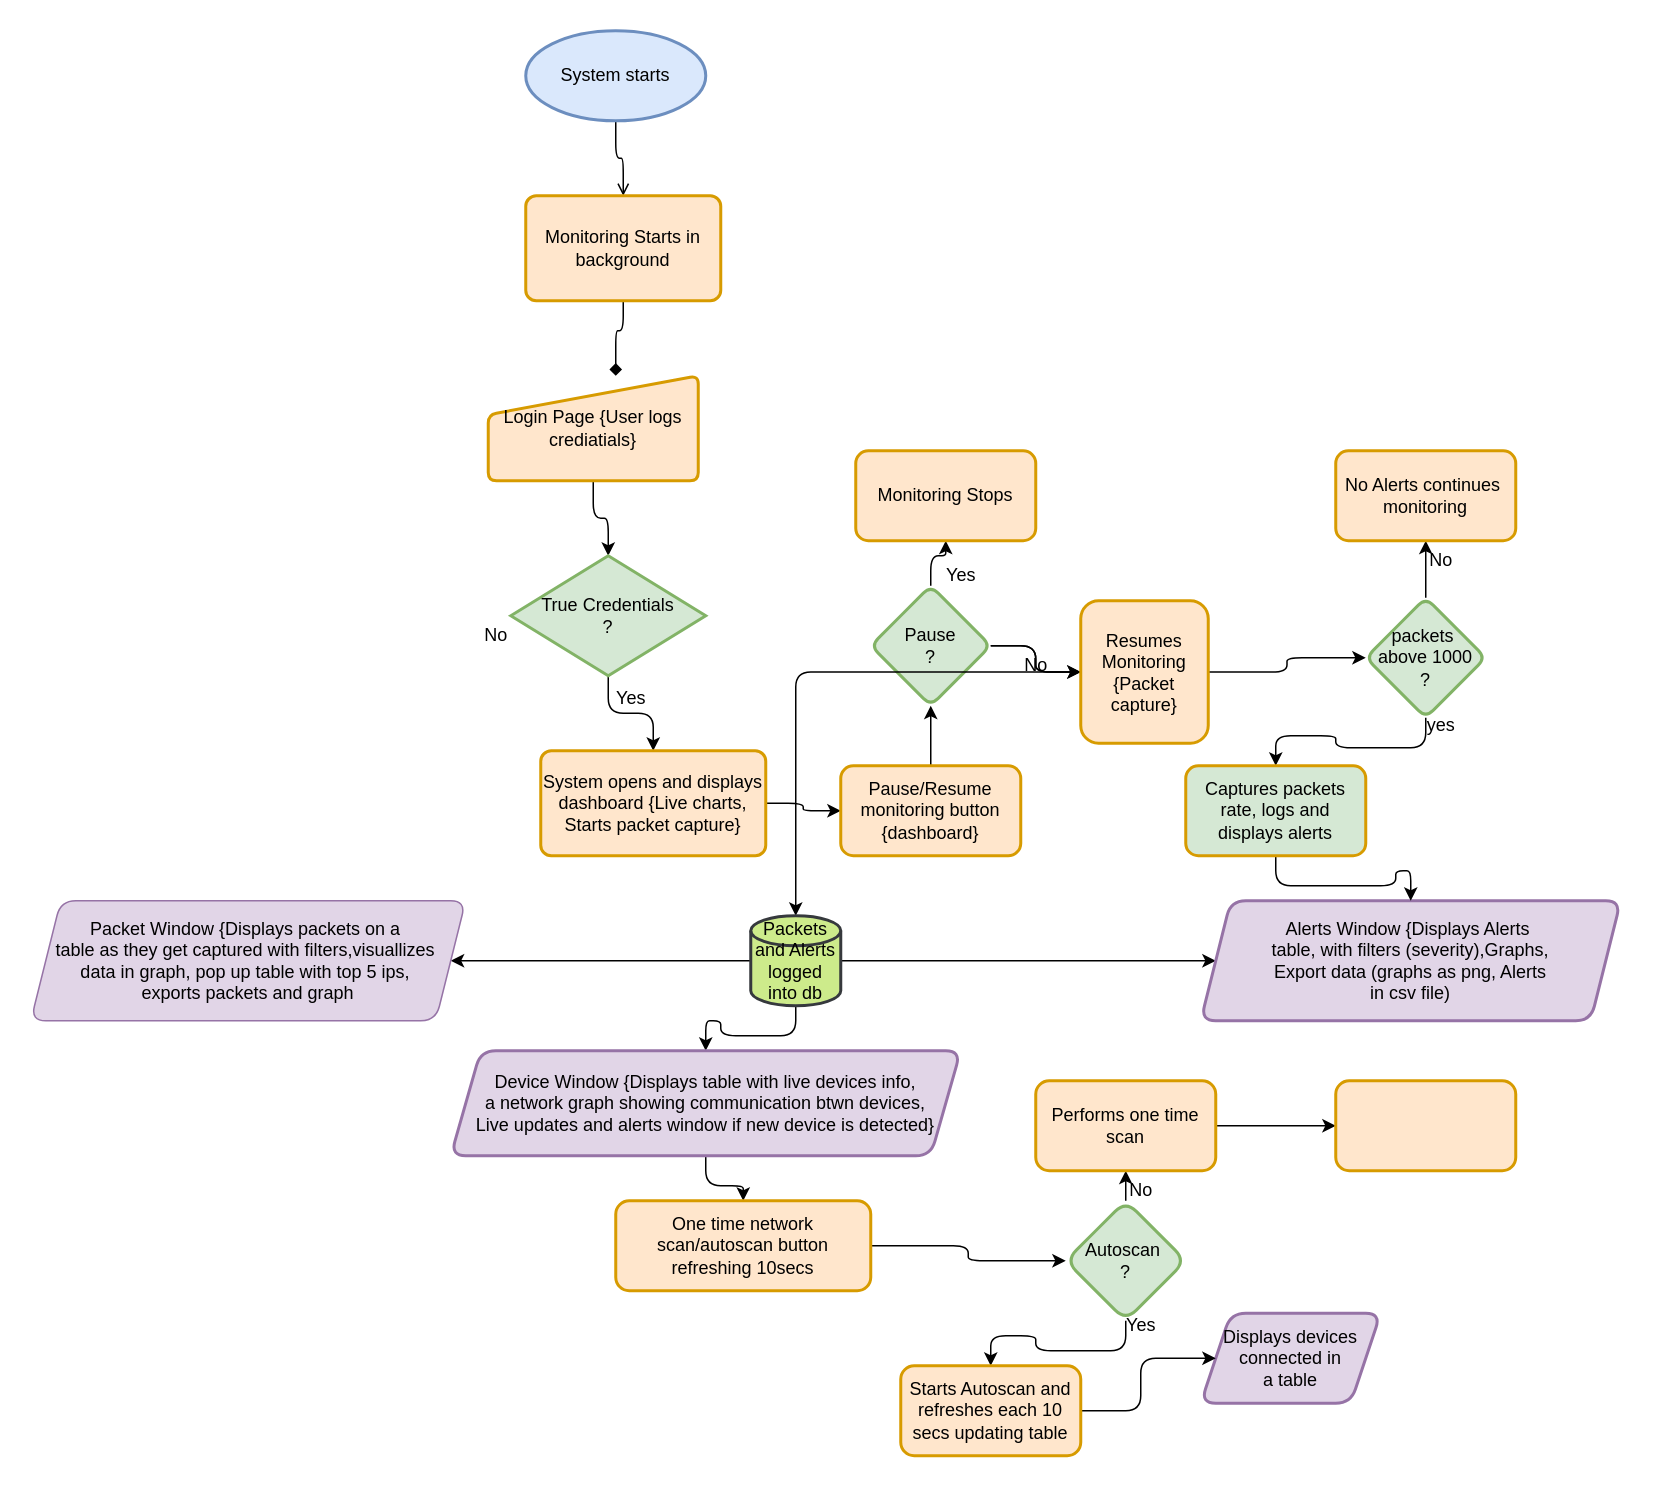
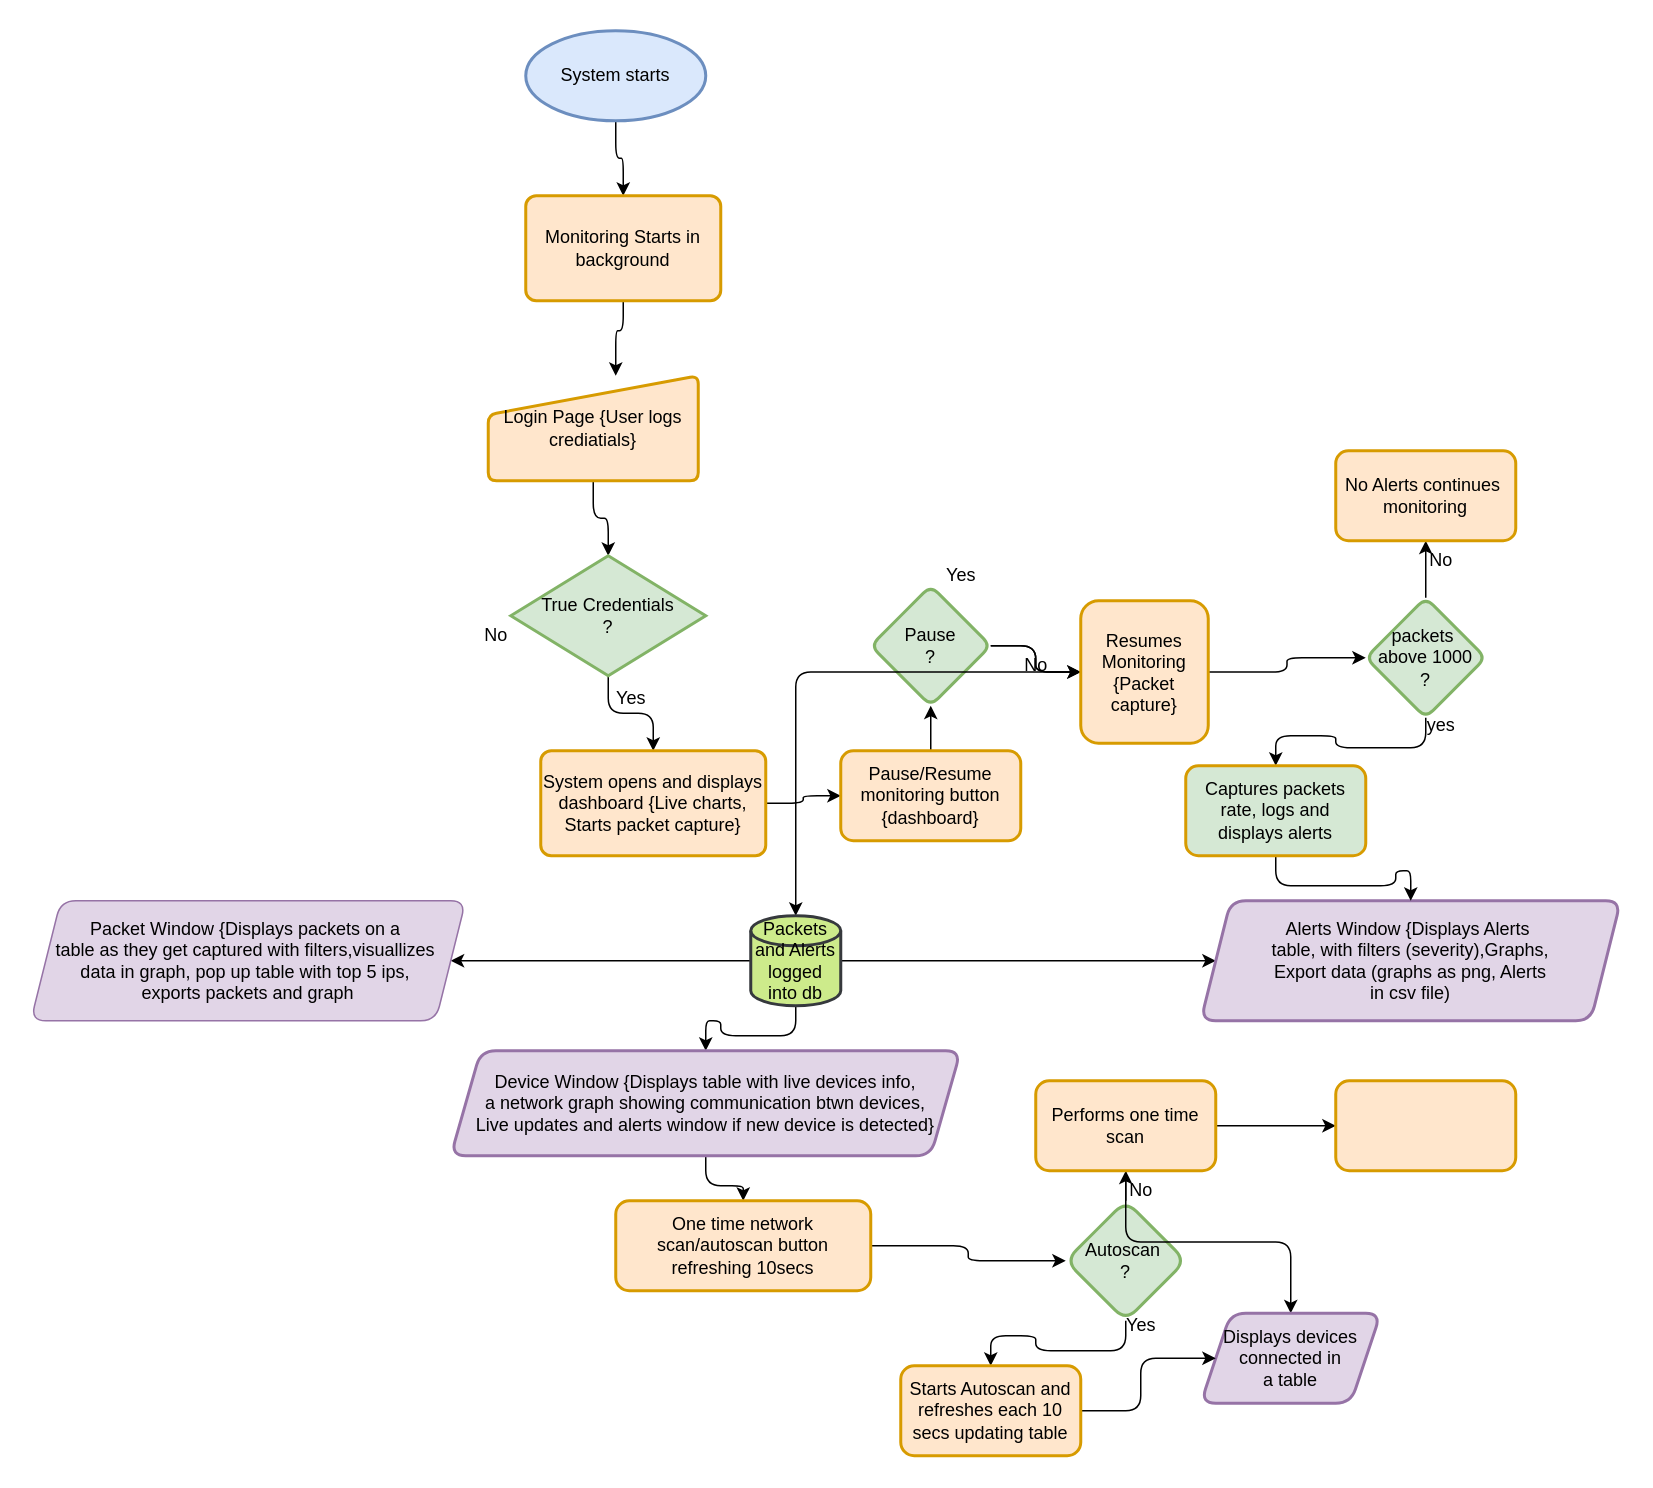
(623, 186) -> (623, 184)
(616, 363) -> (616, 364)
(946, 496) -> none
(932, 562) -> none
(931, 811) -> (931, 796)
none -> (1218, 1242)
